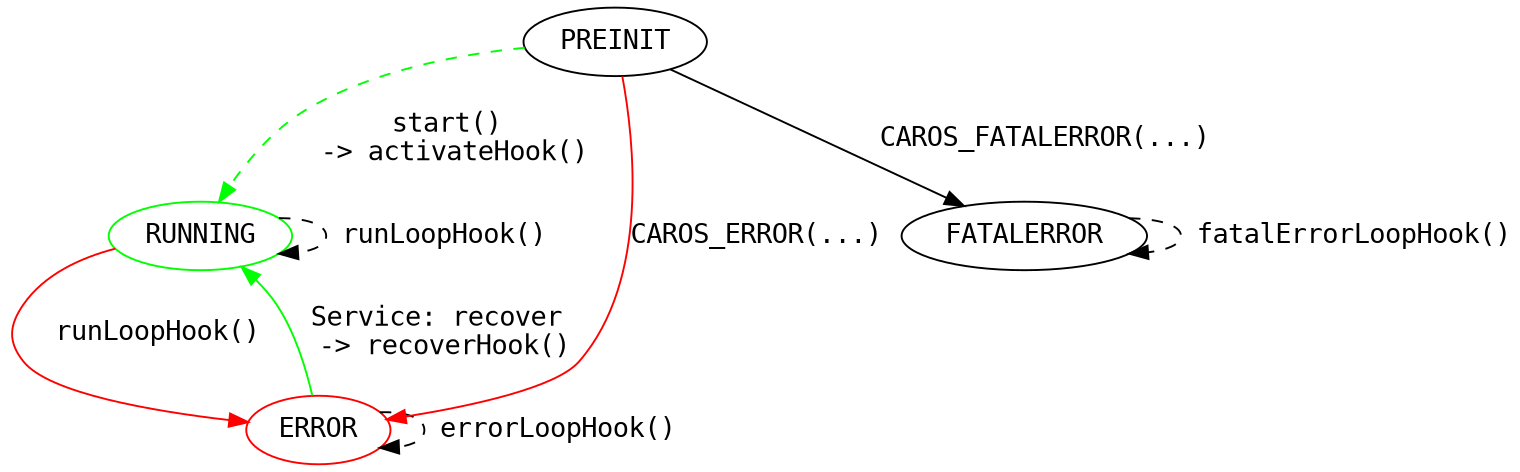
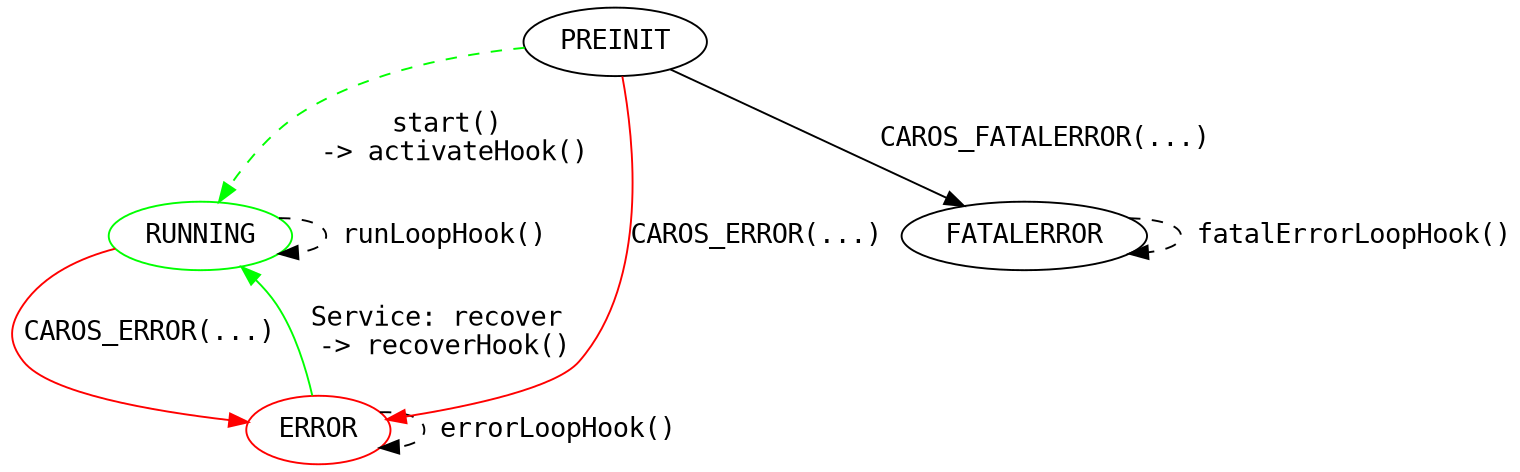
(150, 333) -> (150, 333)
